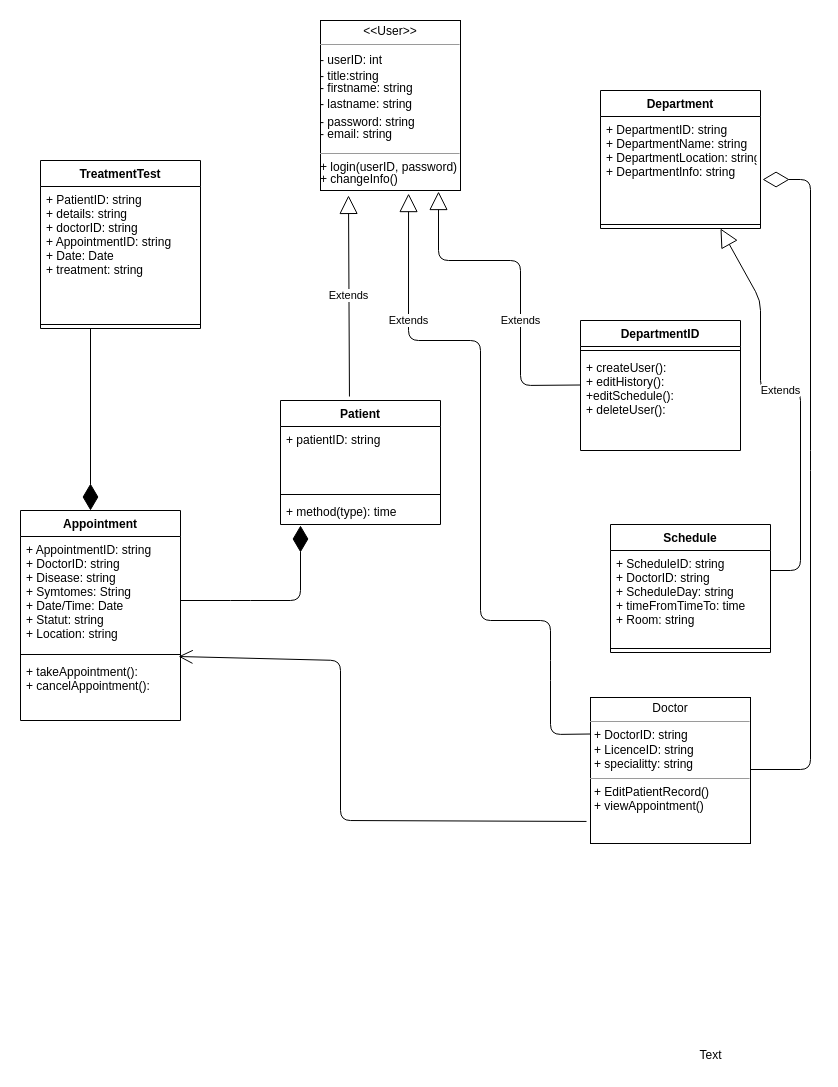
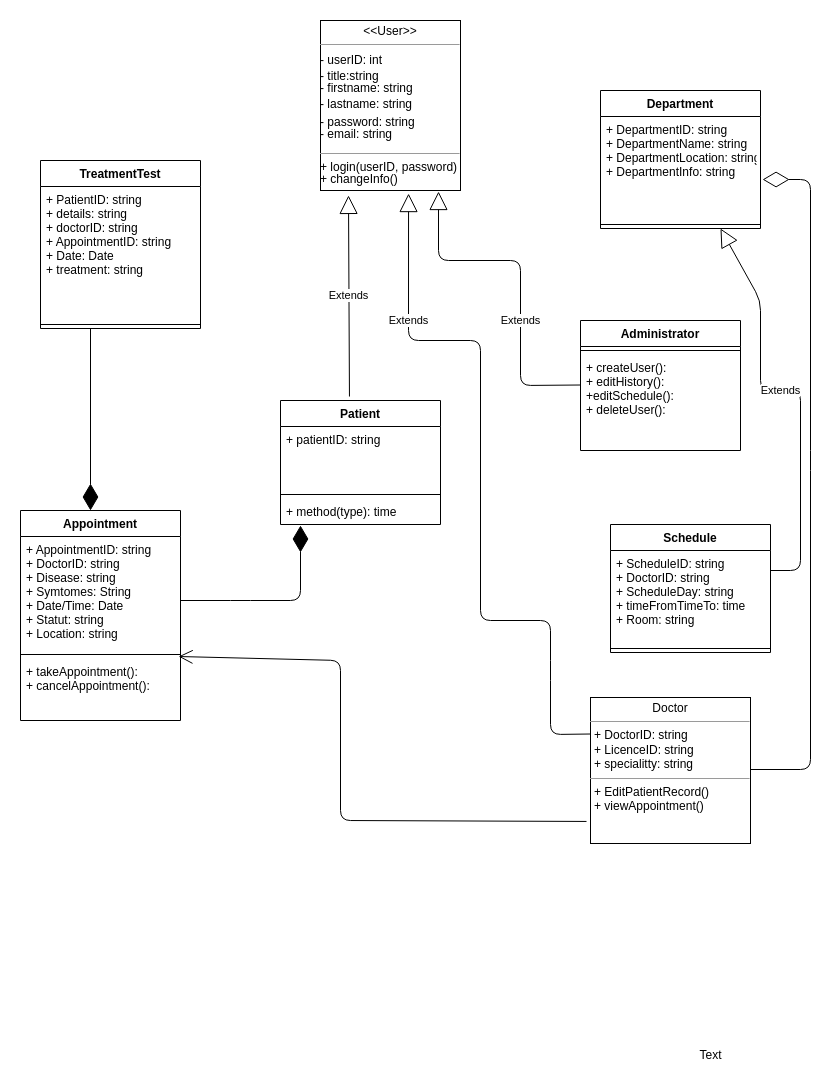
(660, 334) -> (660, 334)
